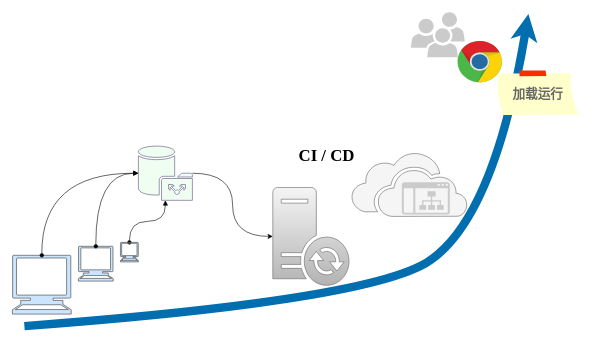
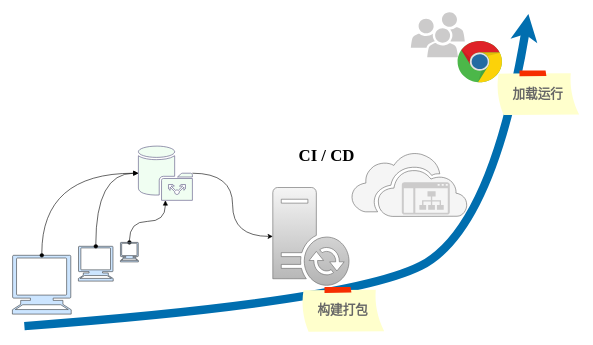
none -> (343, 310)
